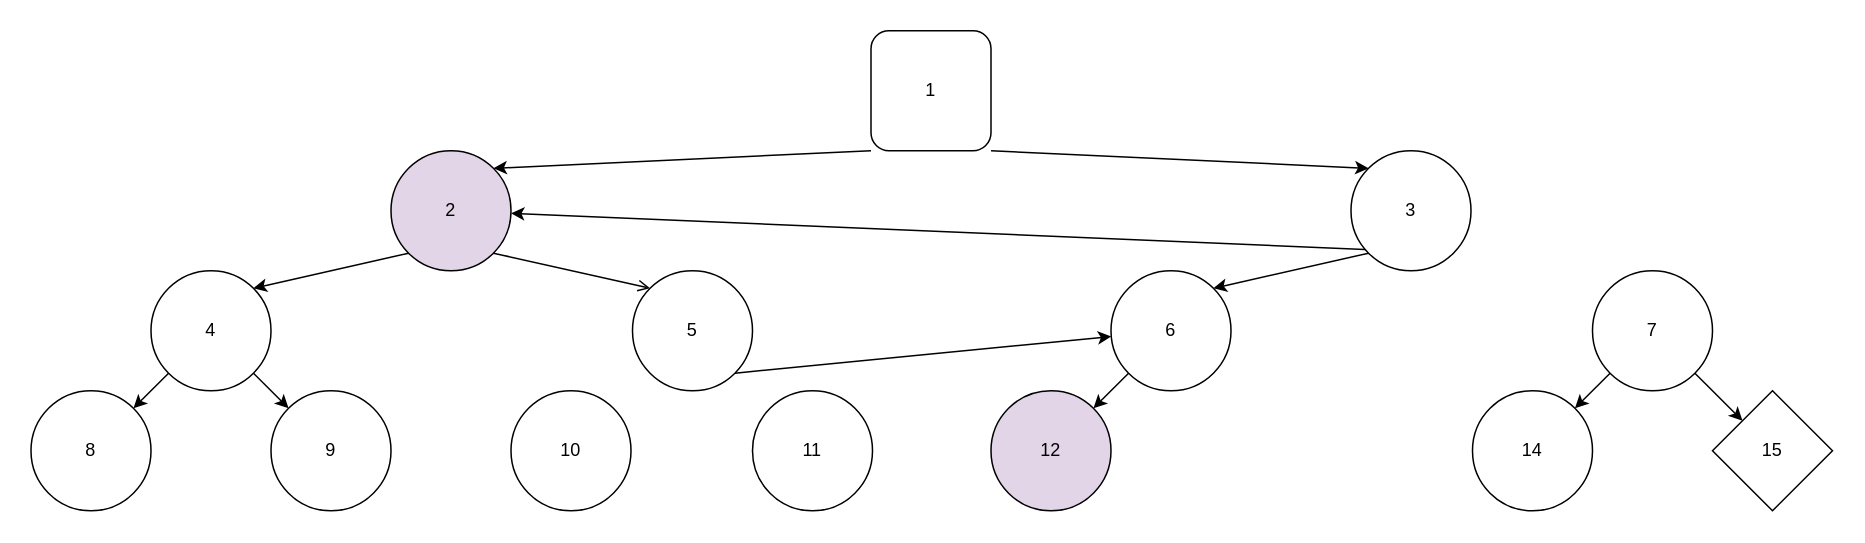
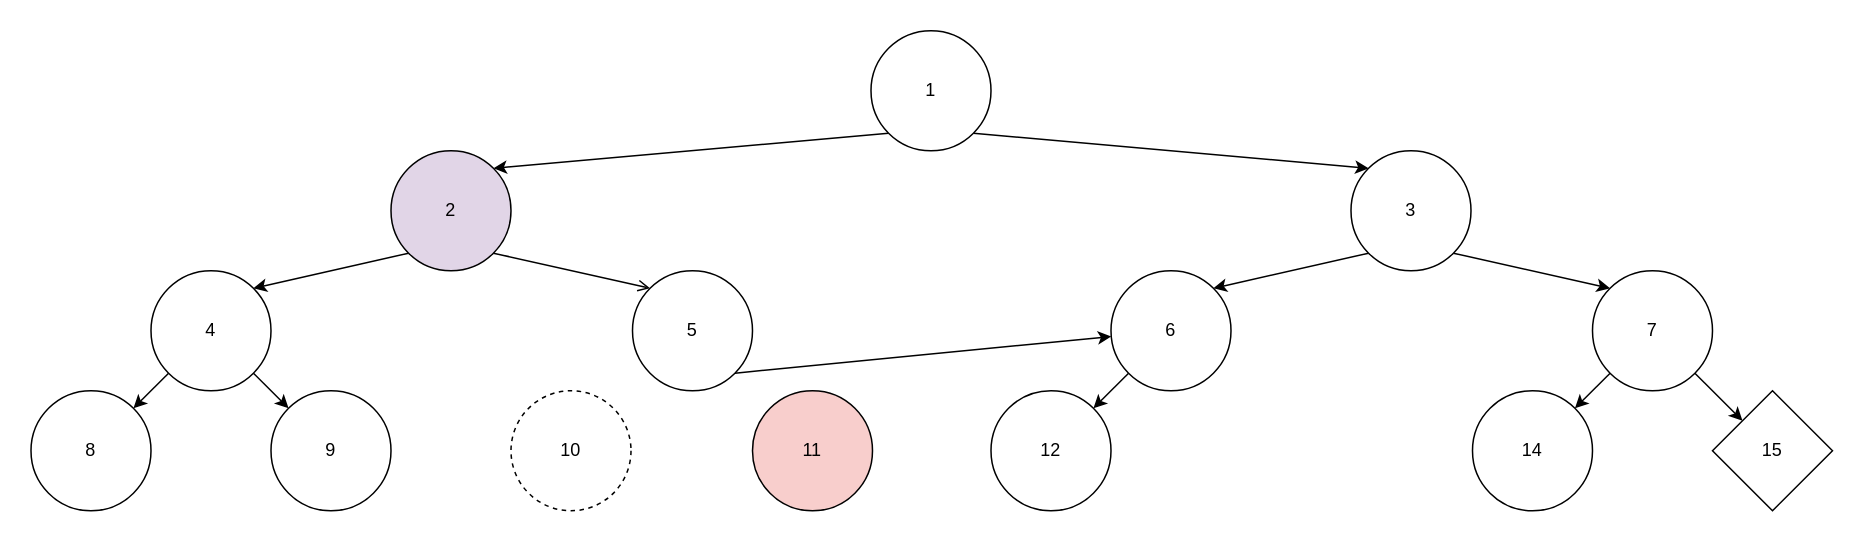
(931, 91) -> (931, 91)
(943, 232) -> (1527, 270)
(571, 451) -> (571, 451)
(812, 451) -> (812, 451)
(1051, 451) -> (1051, 451)
